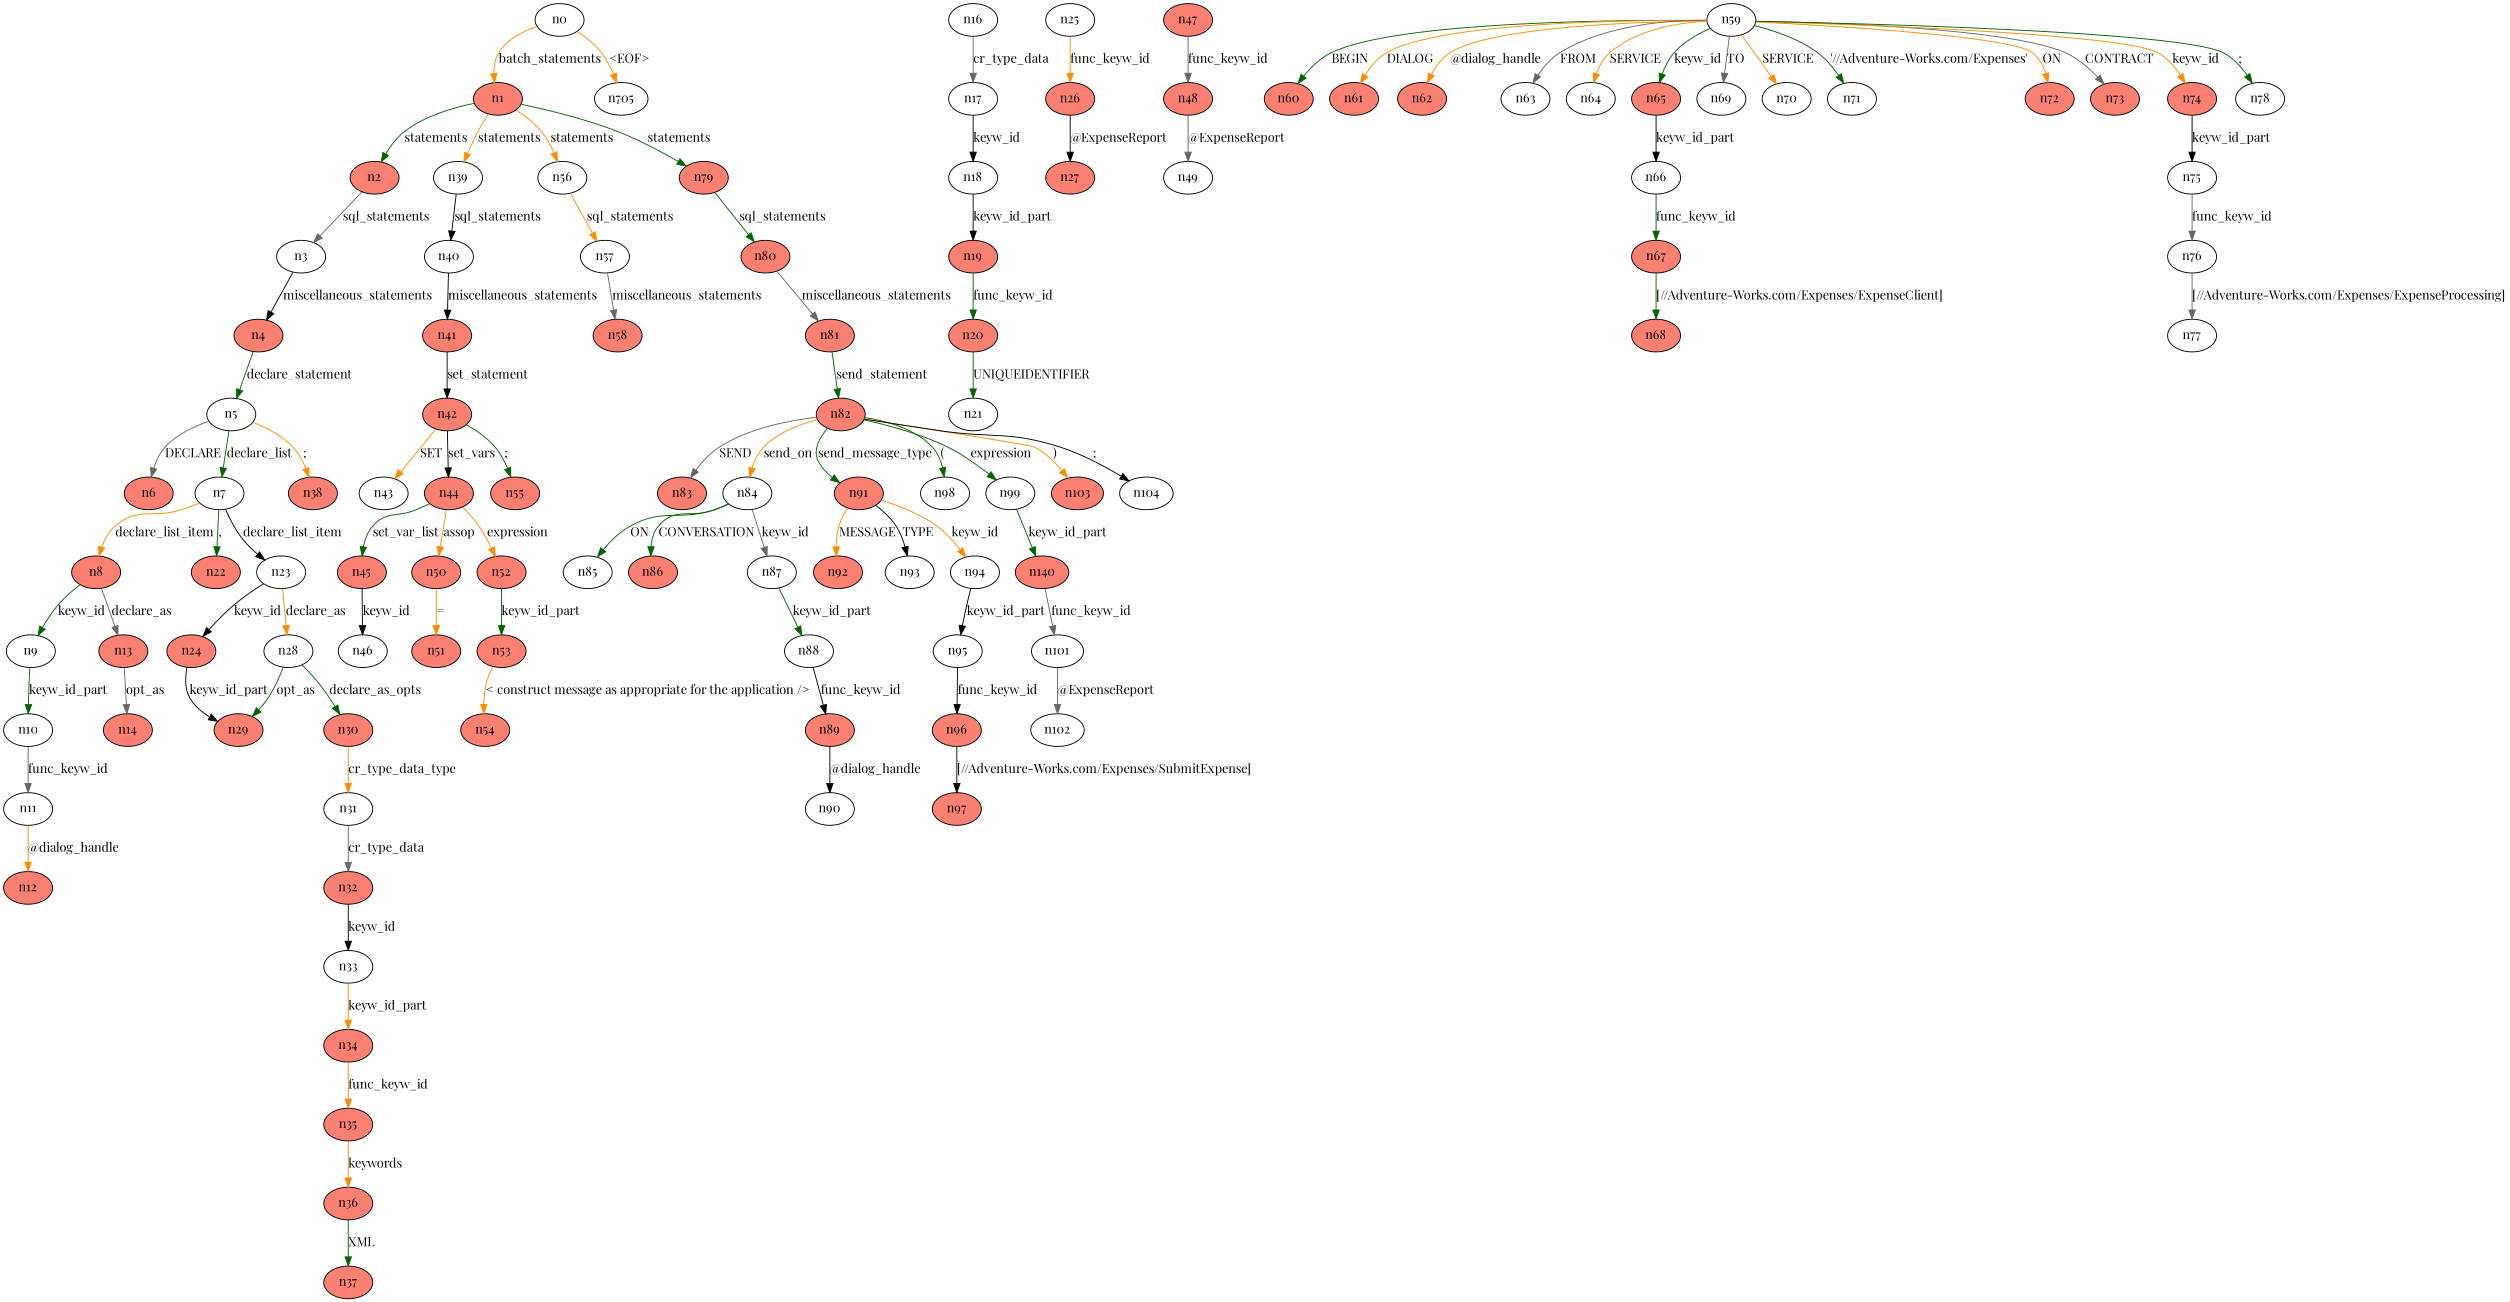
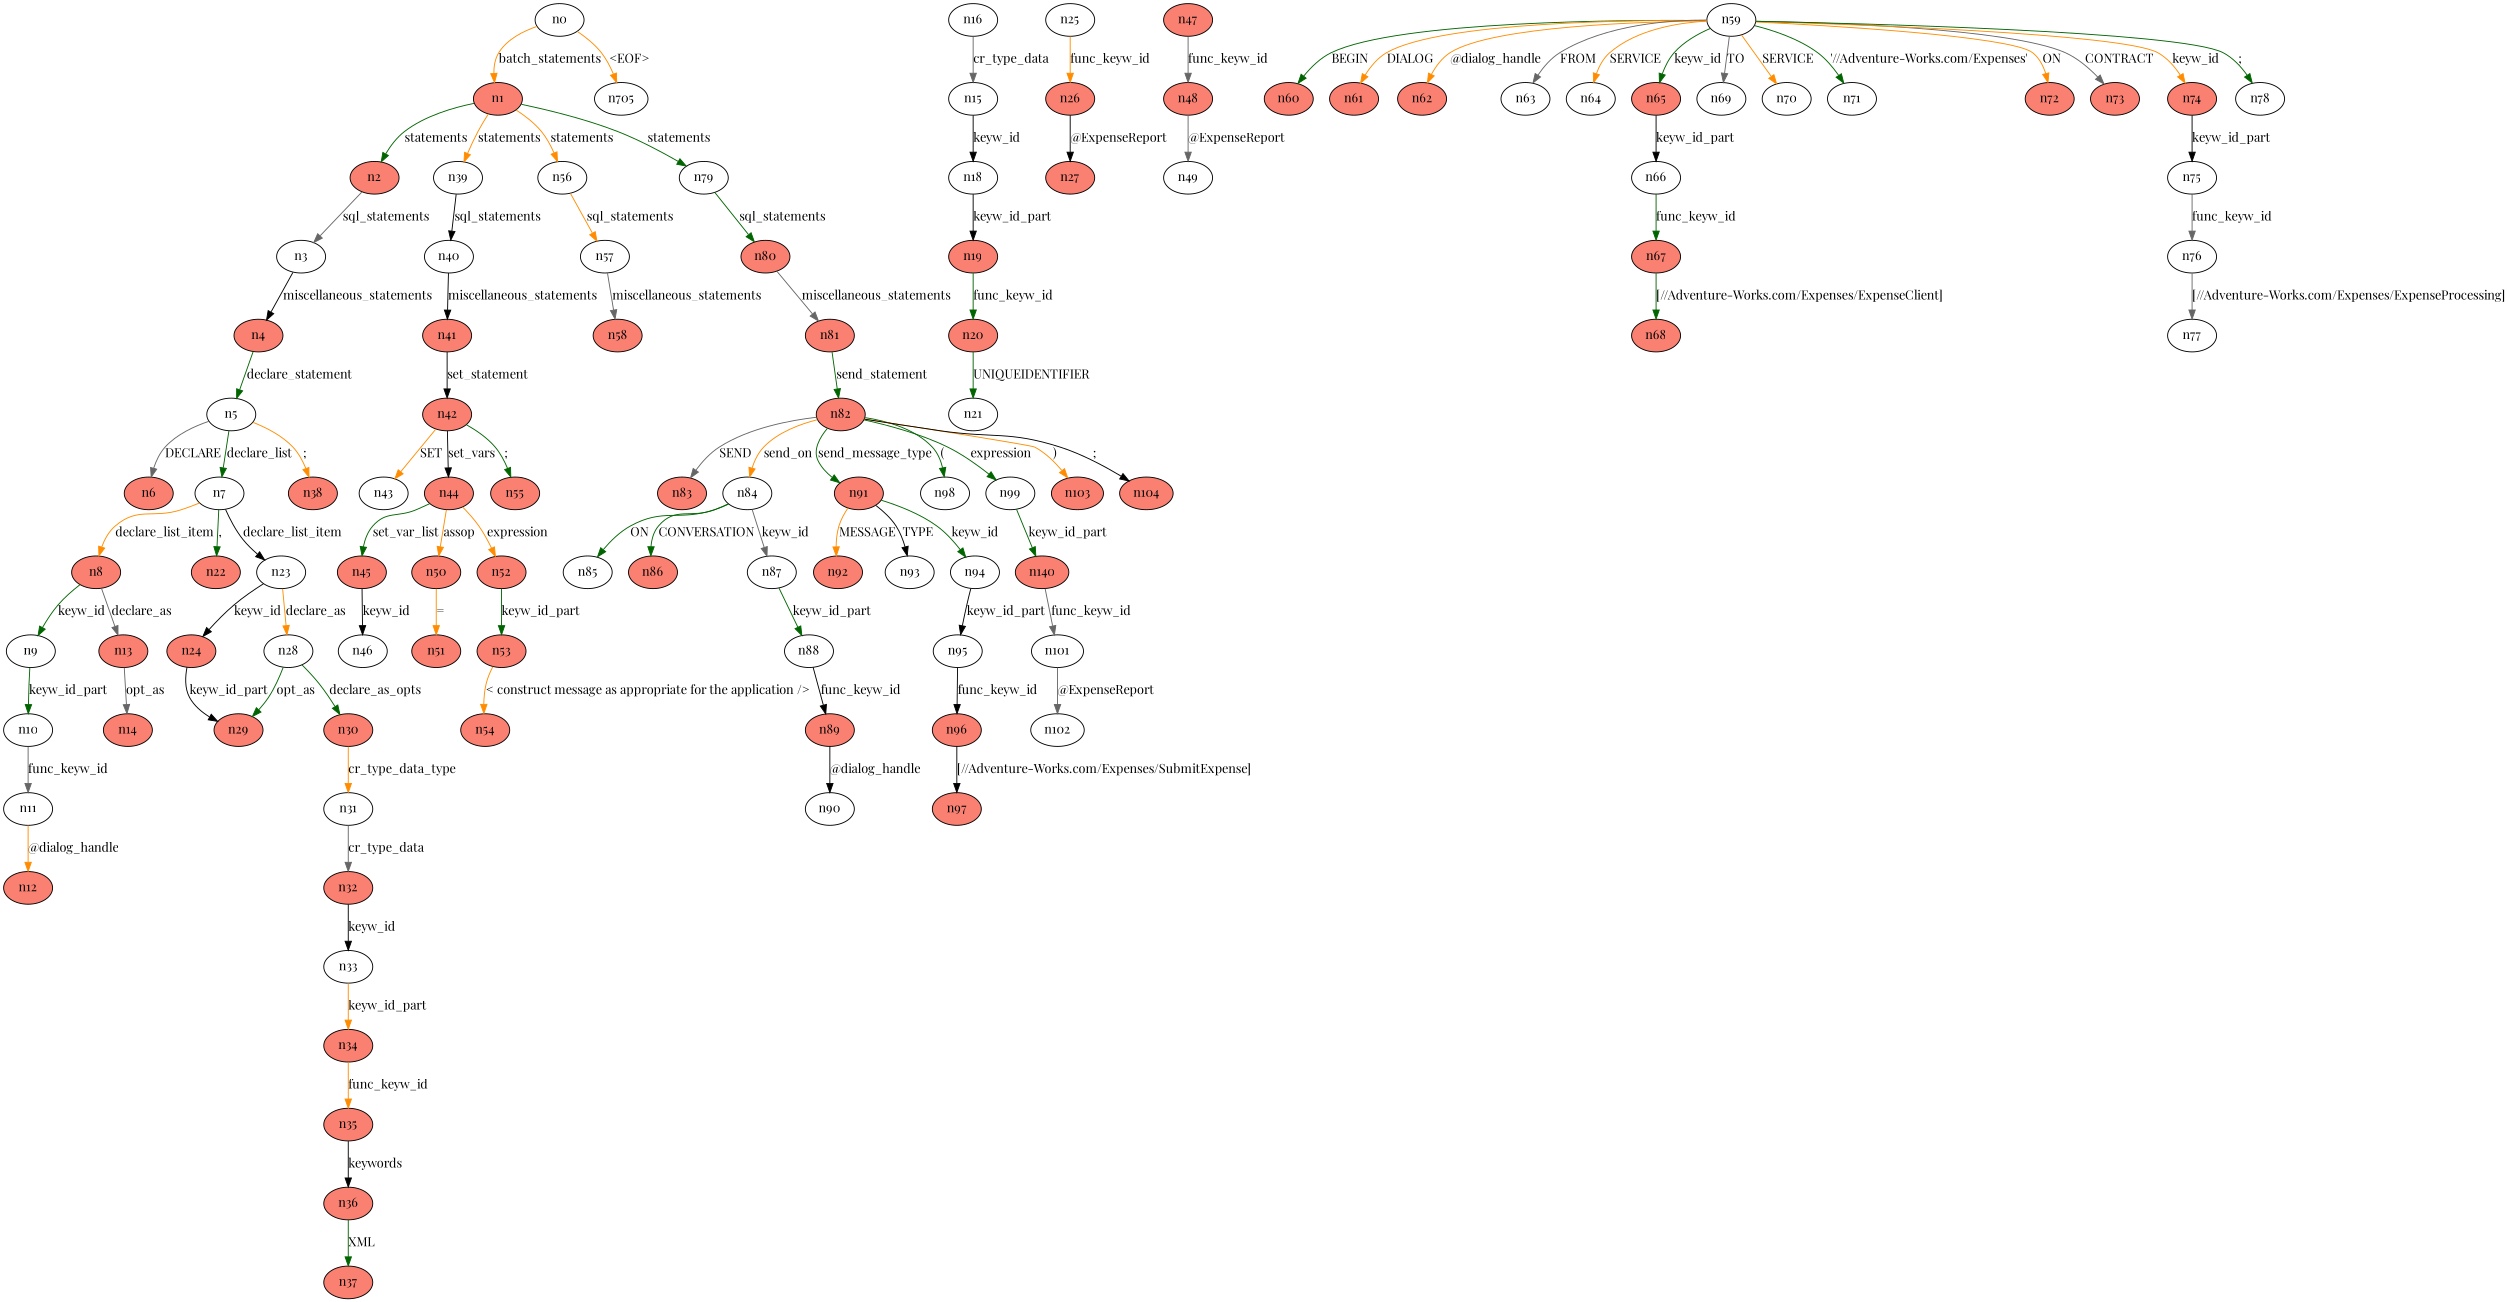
(973, 99) -> (973, 99)
(704, 178) -> (704, 178)
(1146, 493) -> (1146, 493)
(925, 518) -> (925, 518)
(348, 1160) -> (348, 1160)
